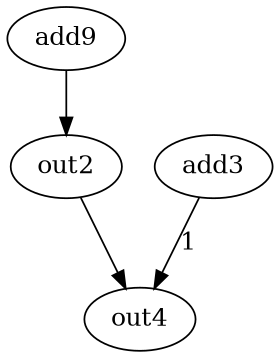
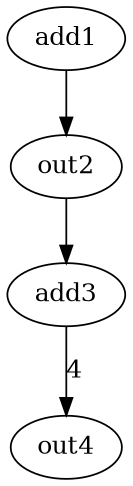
(66, 39) -> (66, 39)
(99, 235) -> (66, 222)
(189, 243) -> (75, 371)
